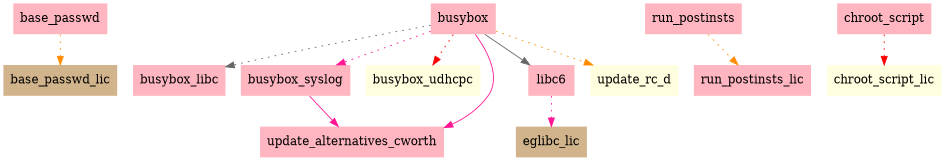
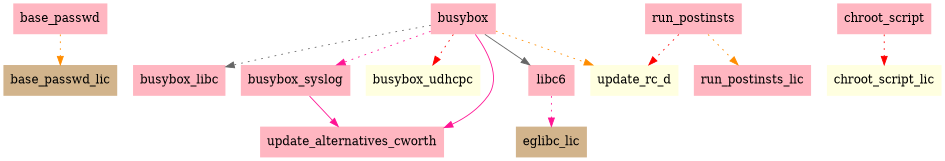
none -> (667, 47)
